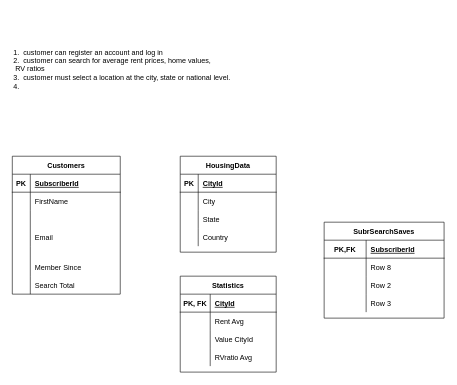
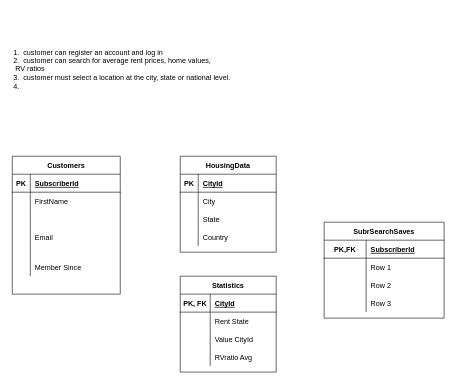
(380, 268) -> (380, 268)
(75, 285) -> none
(230, 322) -> (234, 322)
